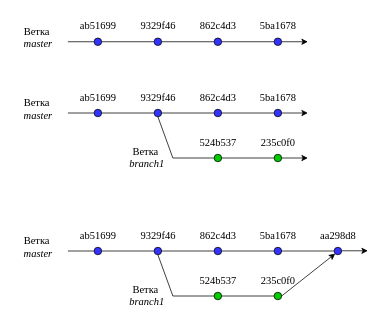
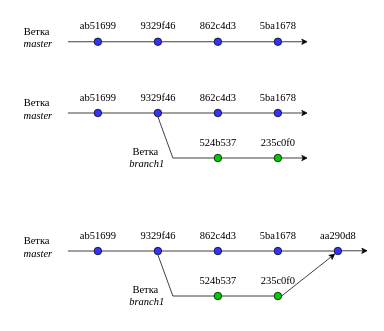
(338, 236) -> (338, 236)
